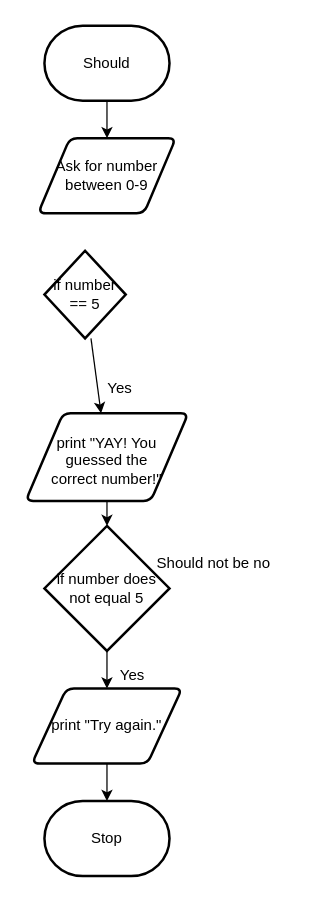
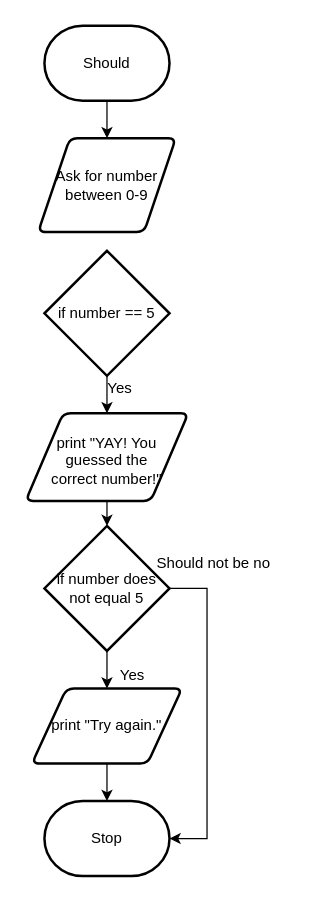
(107, 176) -> (107, 185)
(85, 294) -> (107, 313)
none -> (207, 709)
